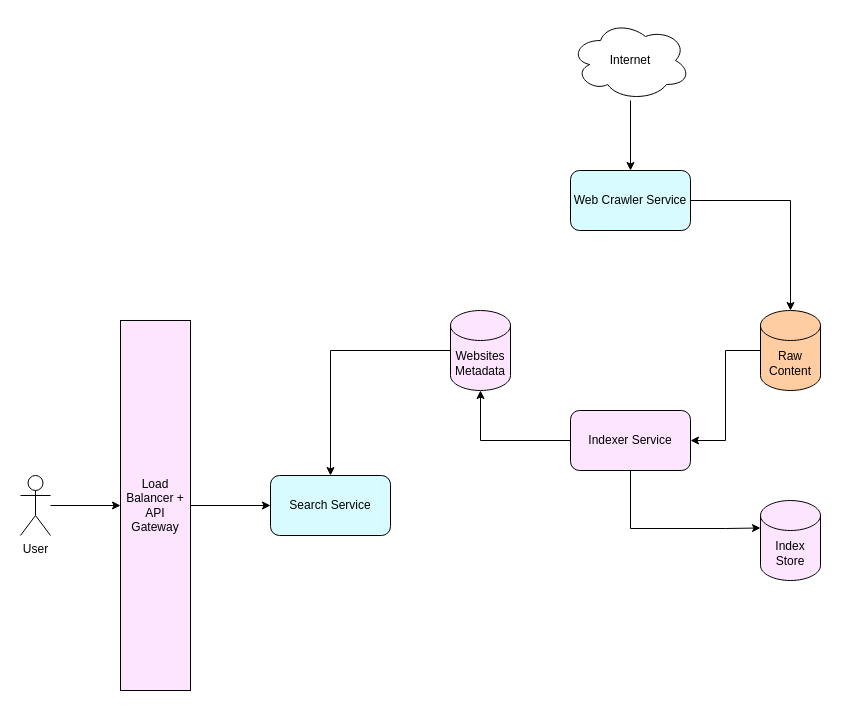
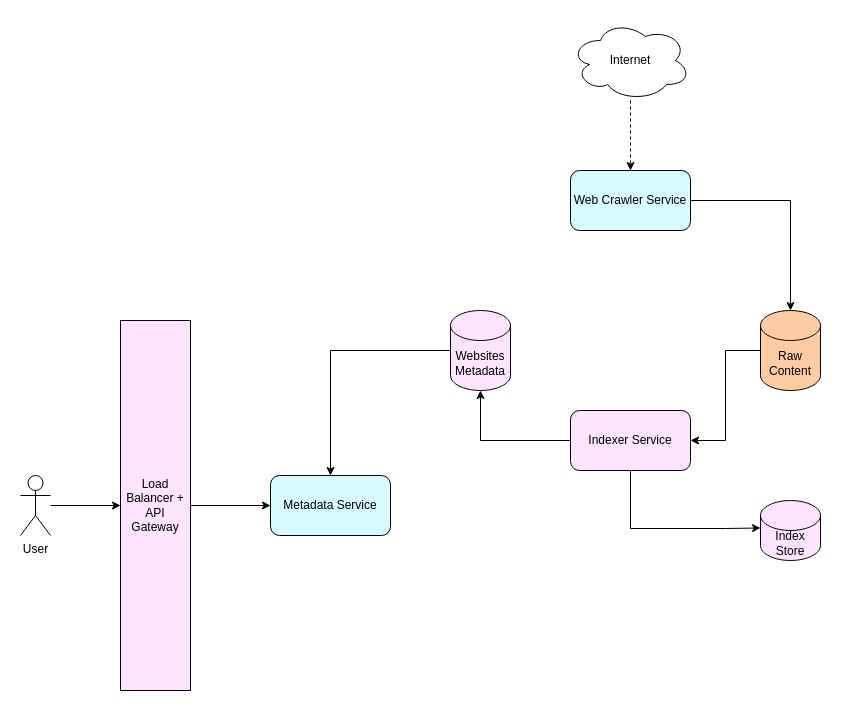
(631, 132) -> (631, 132)
(331, 506) -> (331, 506)
(791, 541) -> (791, 531)
